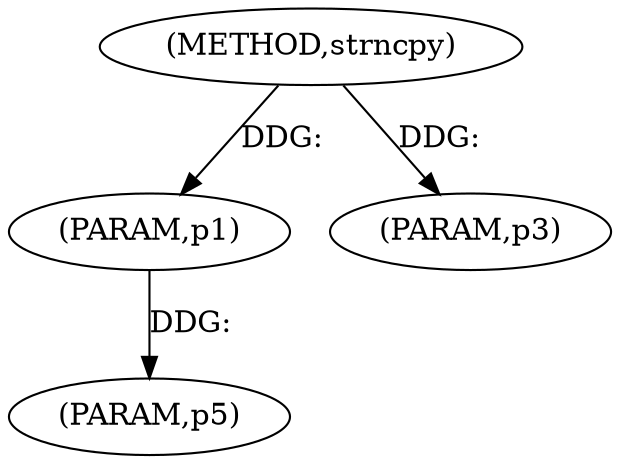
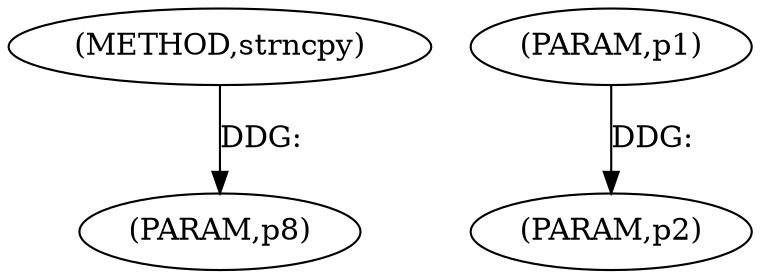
(237, 132) -> none
(471, 232) -> (220, 232)
(149, 417) -> (611, 232)
